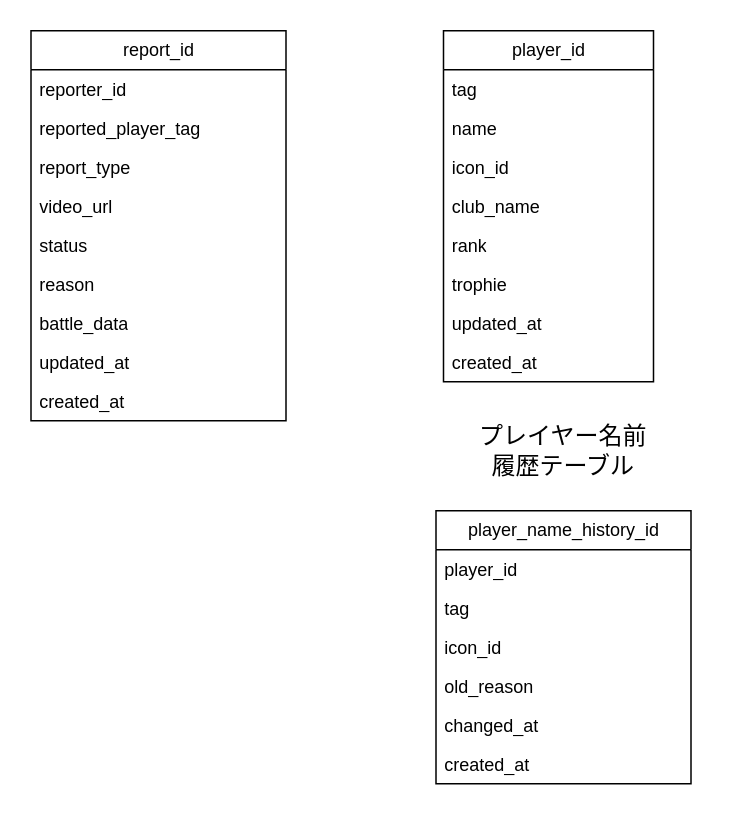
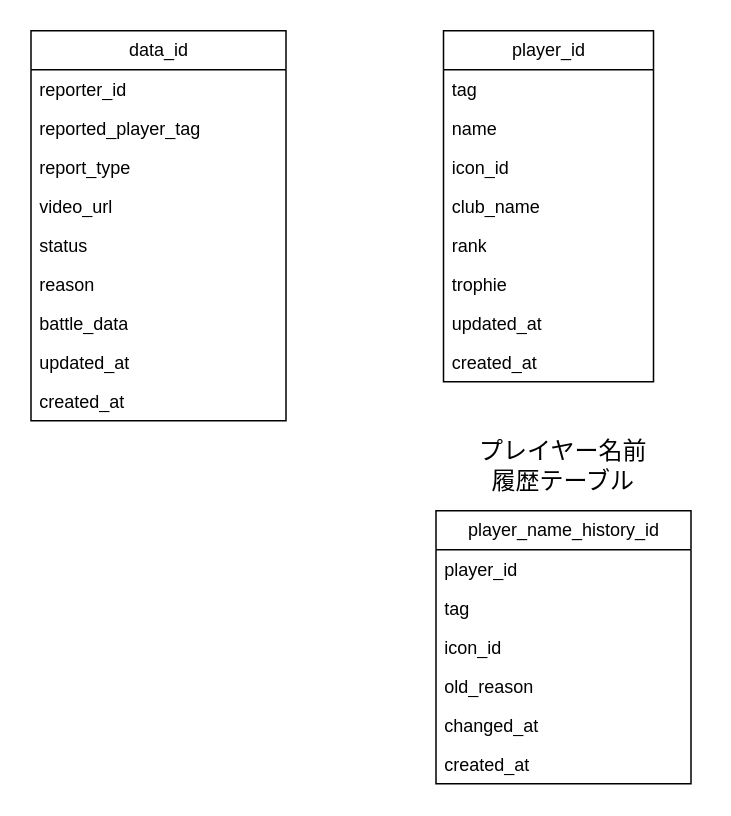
(159, 50) -> (159, 50)
(563, 451) -> (563, 466)
